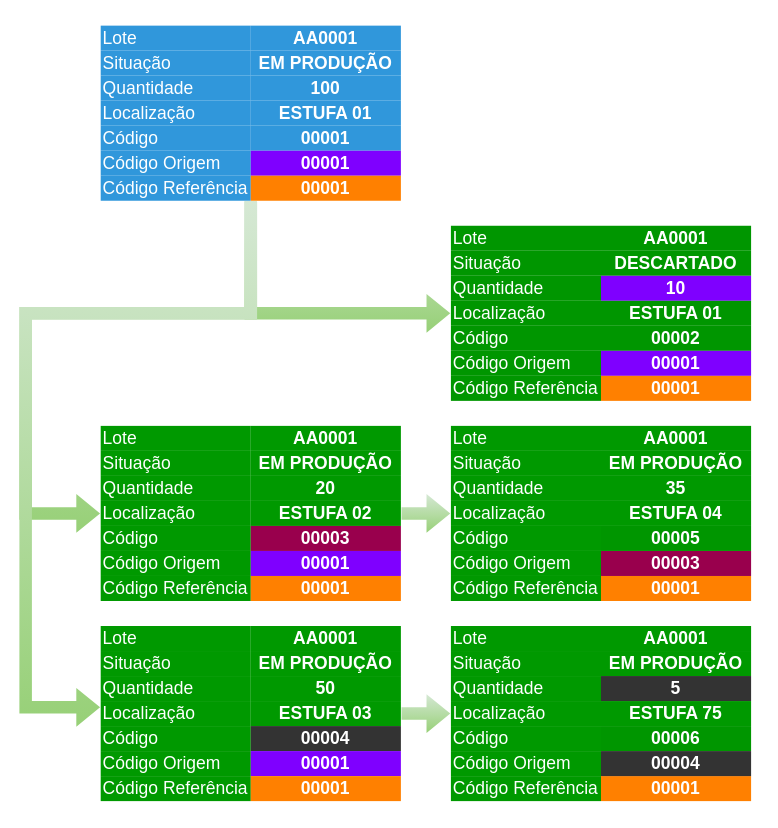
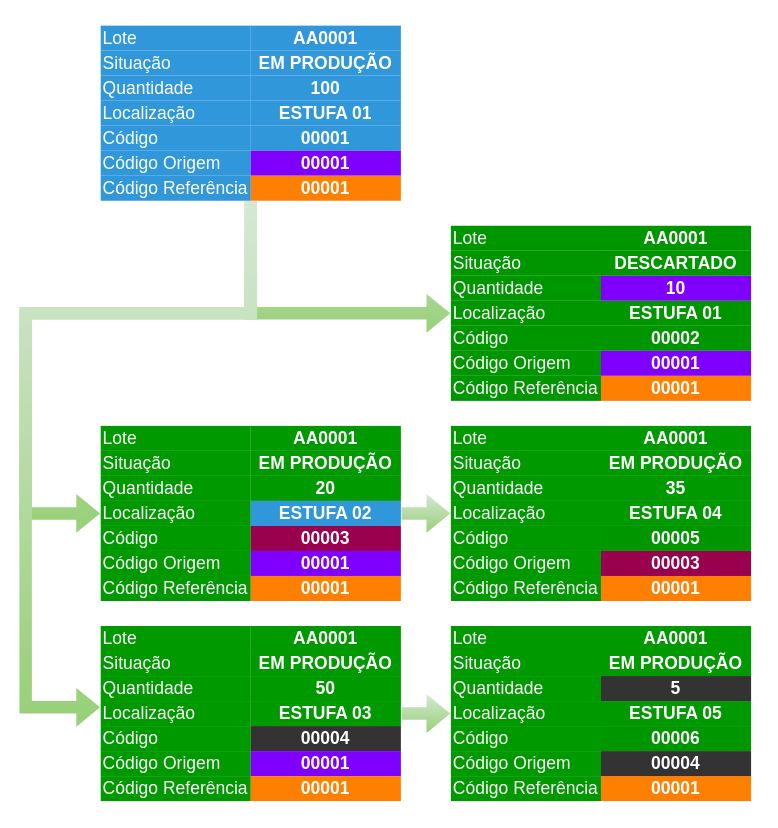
(326, 513) -> (326, 513)
(676, 713) -> (676, 713)
